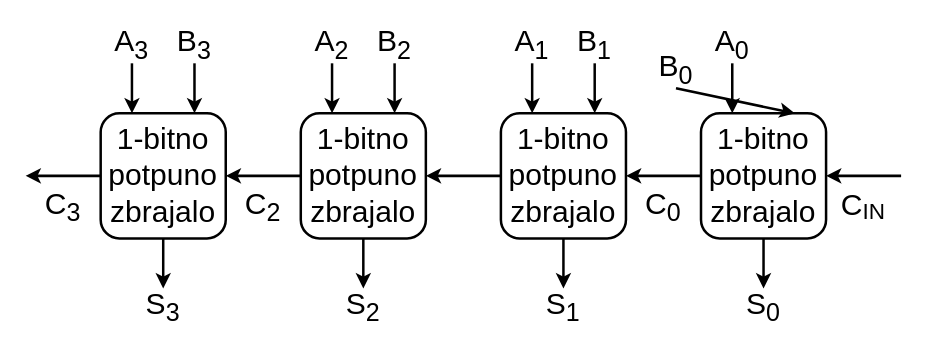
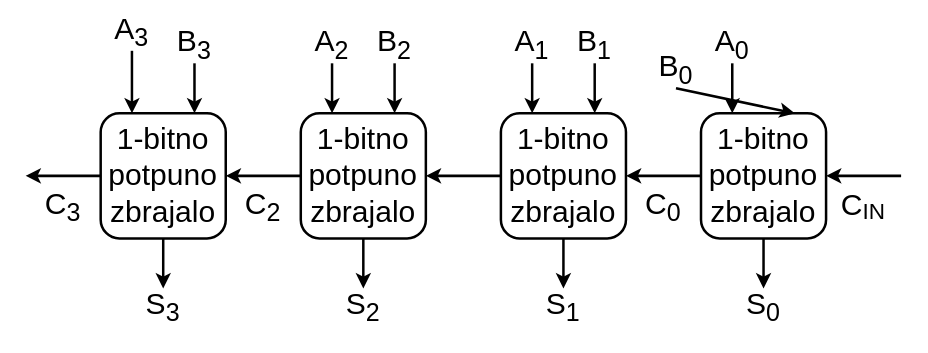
(132, 44) -> (132, 32)
